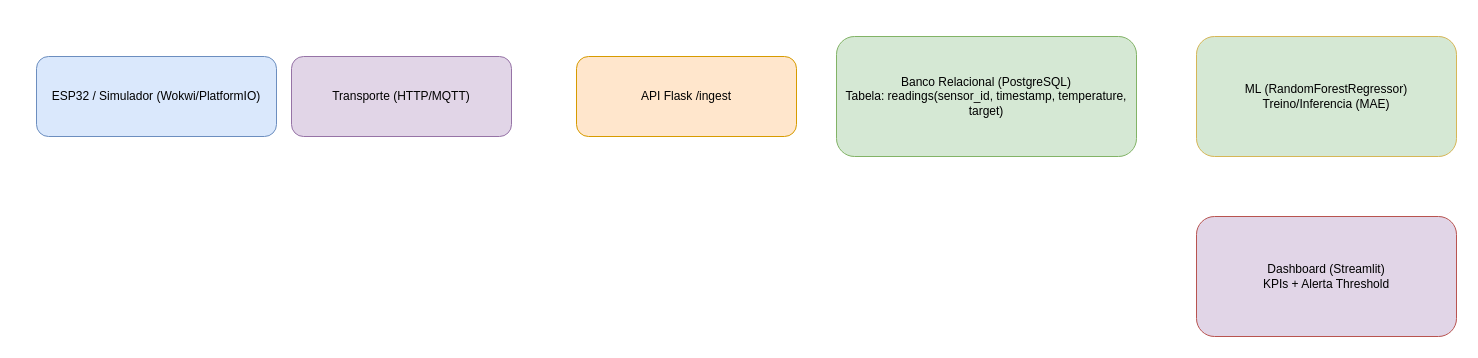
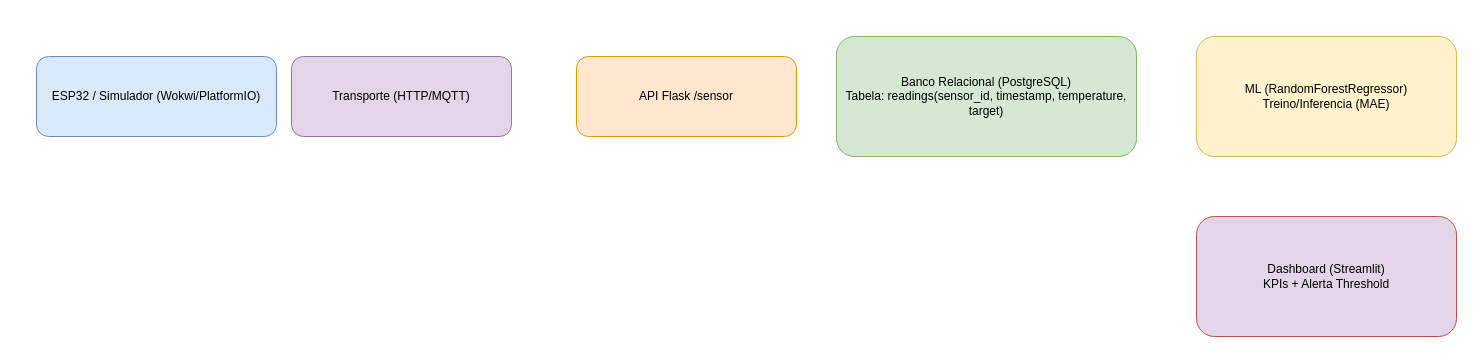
(687, 97) -> (687, 97)
(1327, 97) -> (1327, 97)
